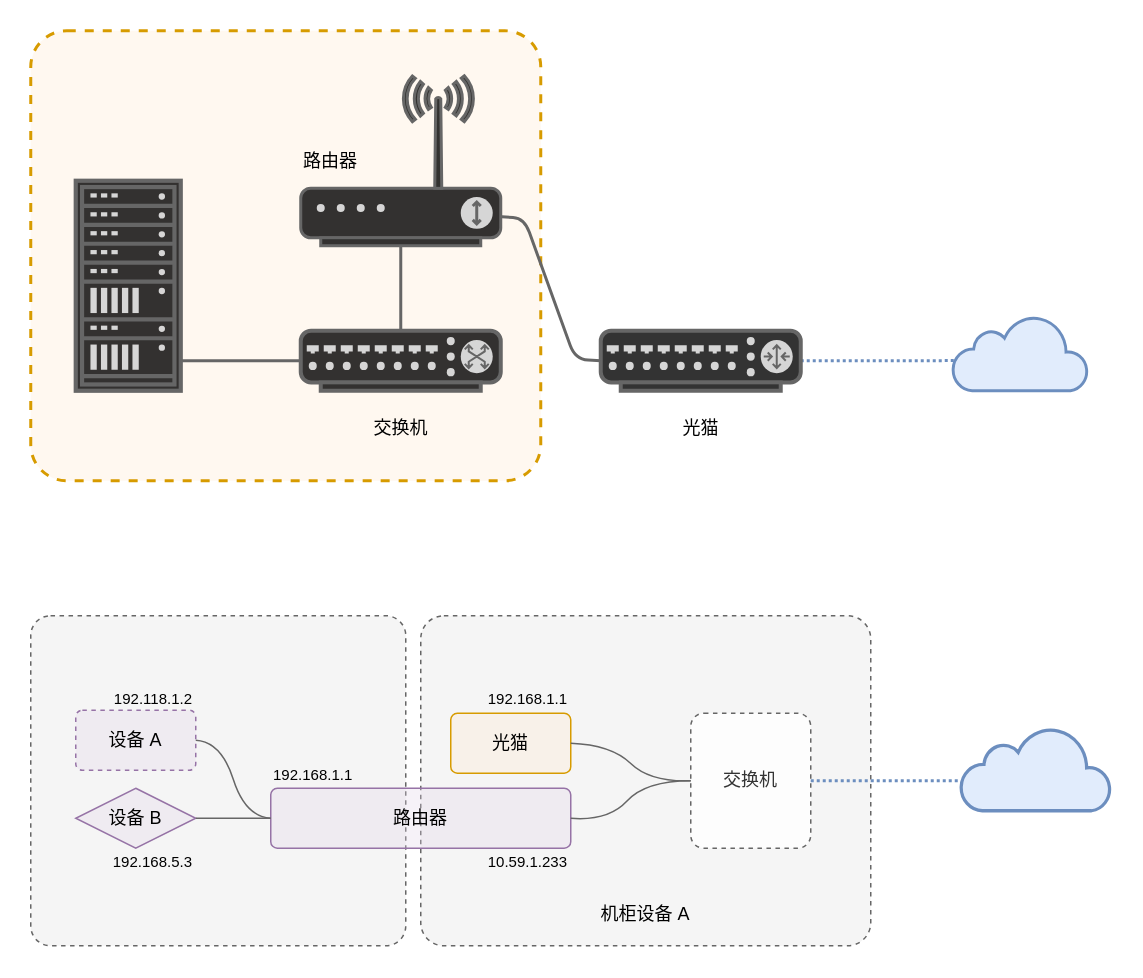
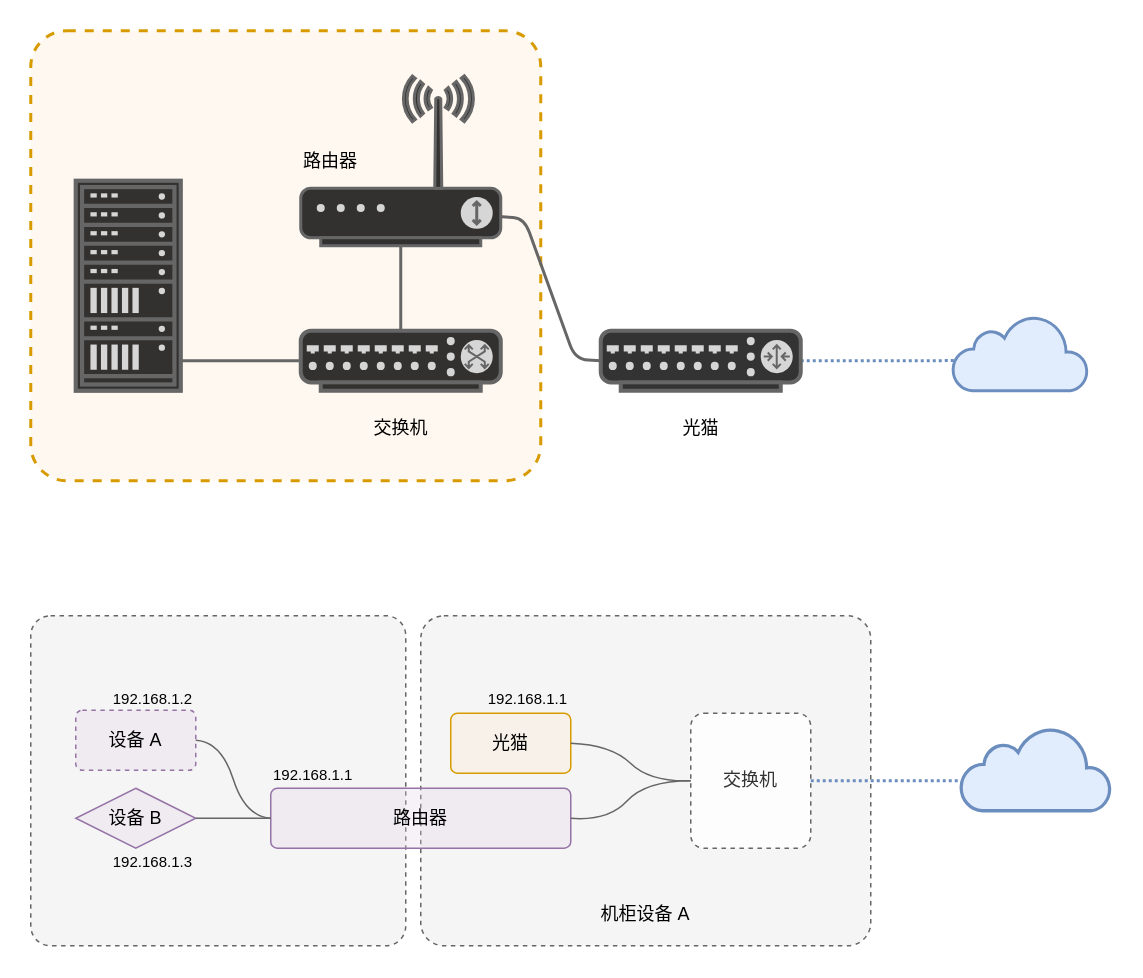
(149, 698) -> (149, 698)
(526, 861) -> none
(149, 862) -> (149, 862)
